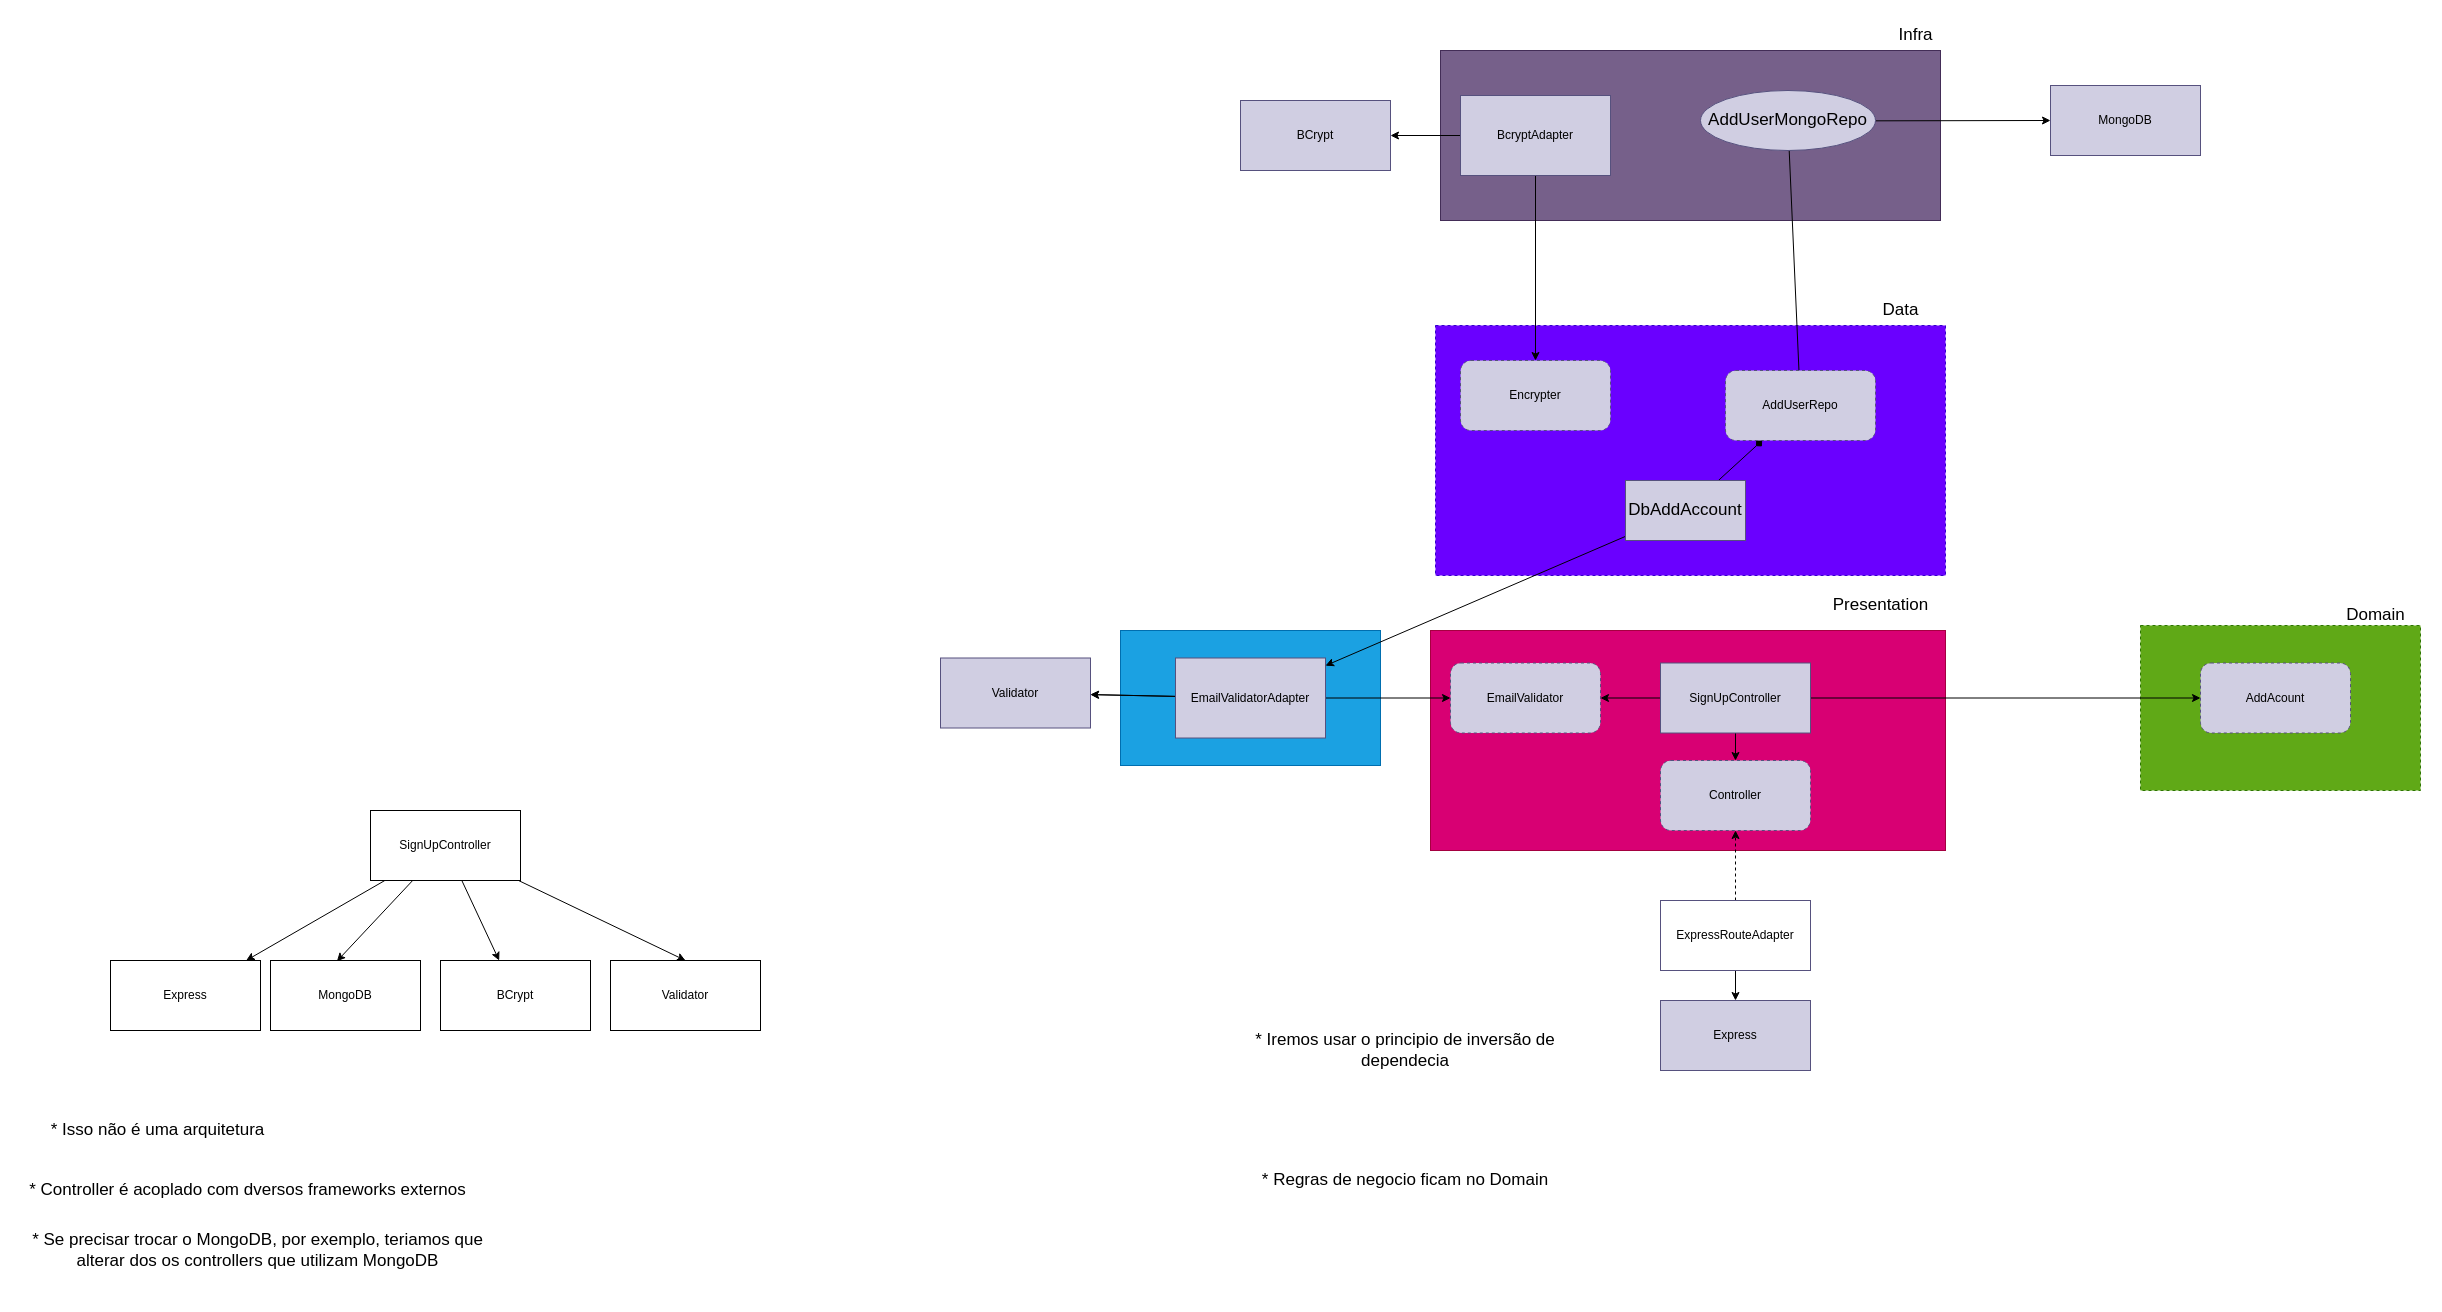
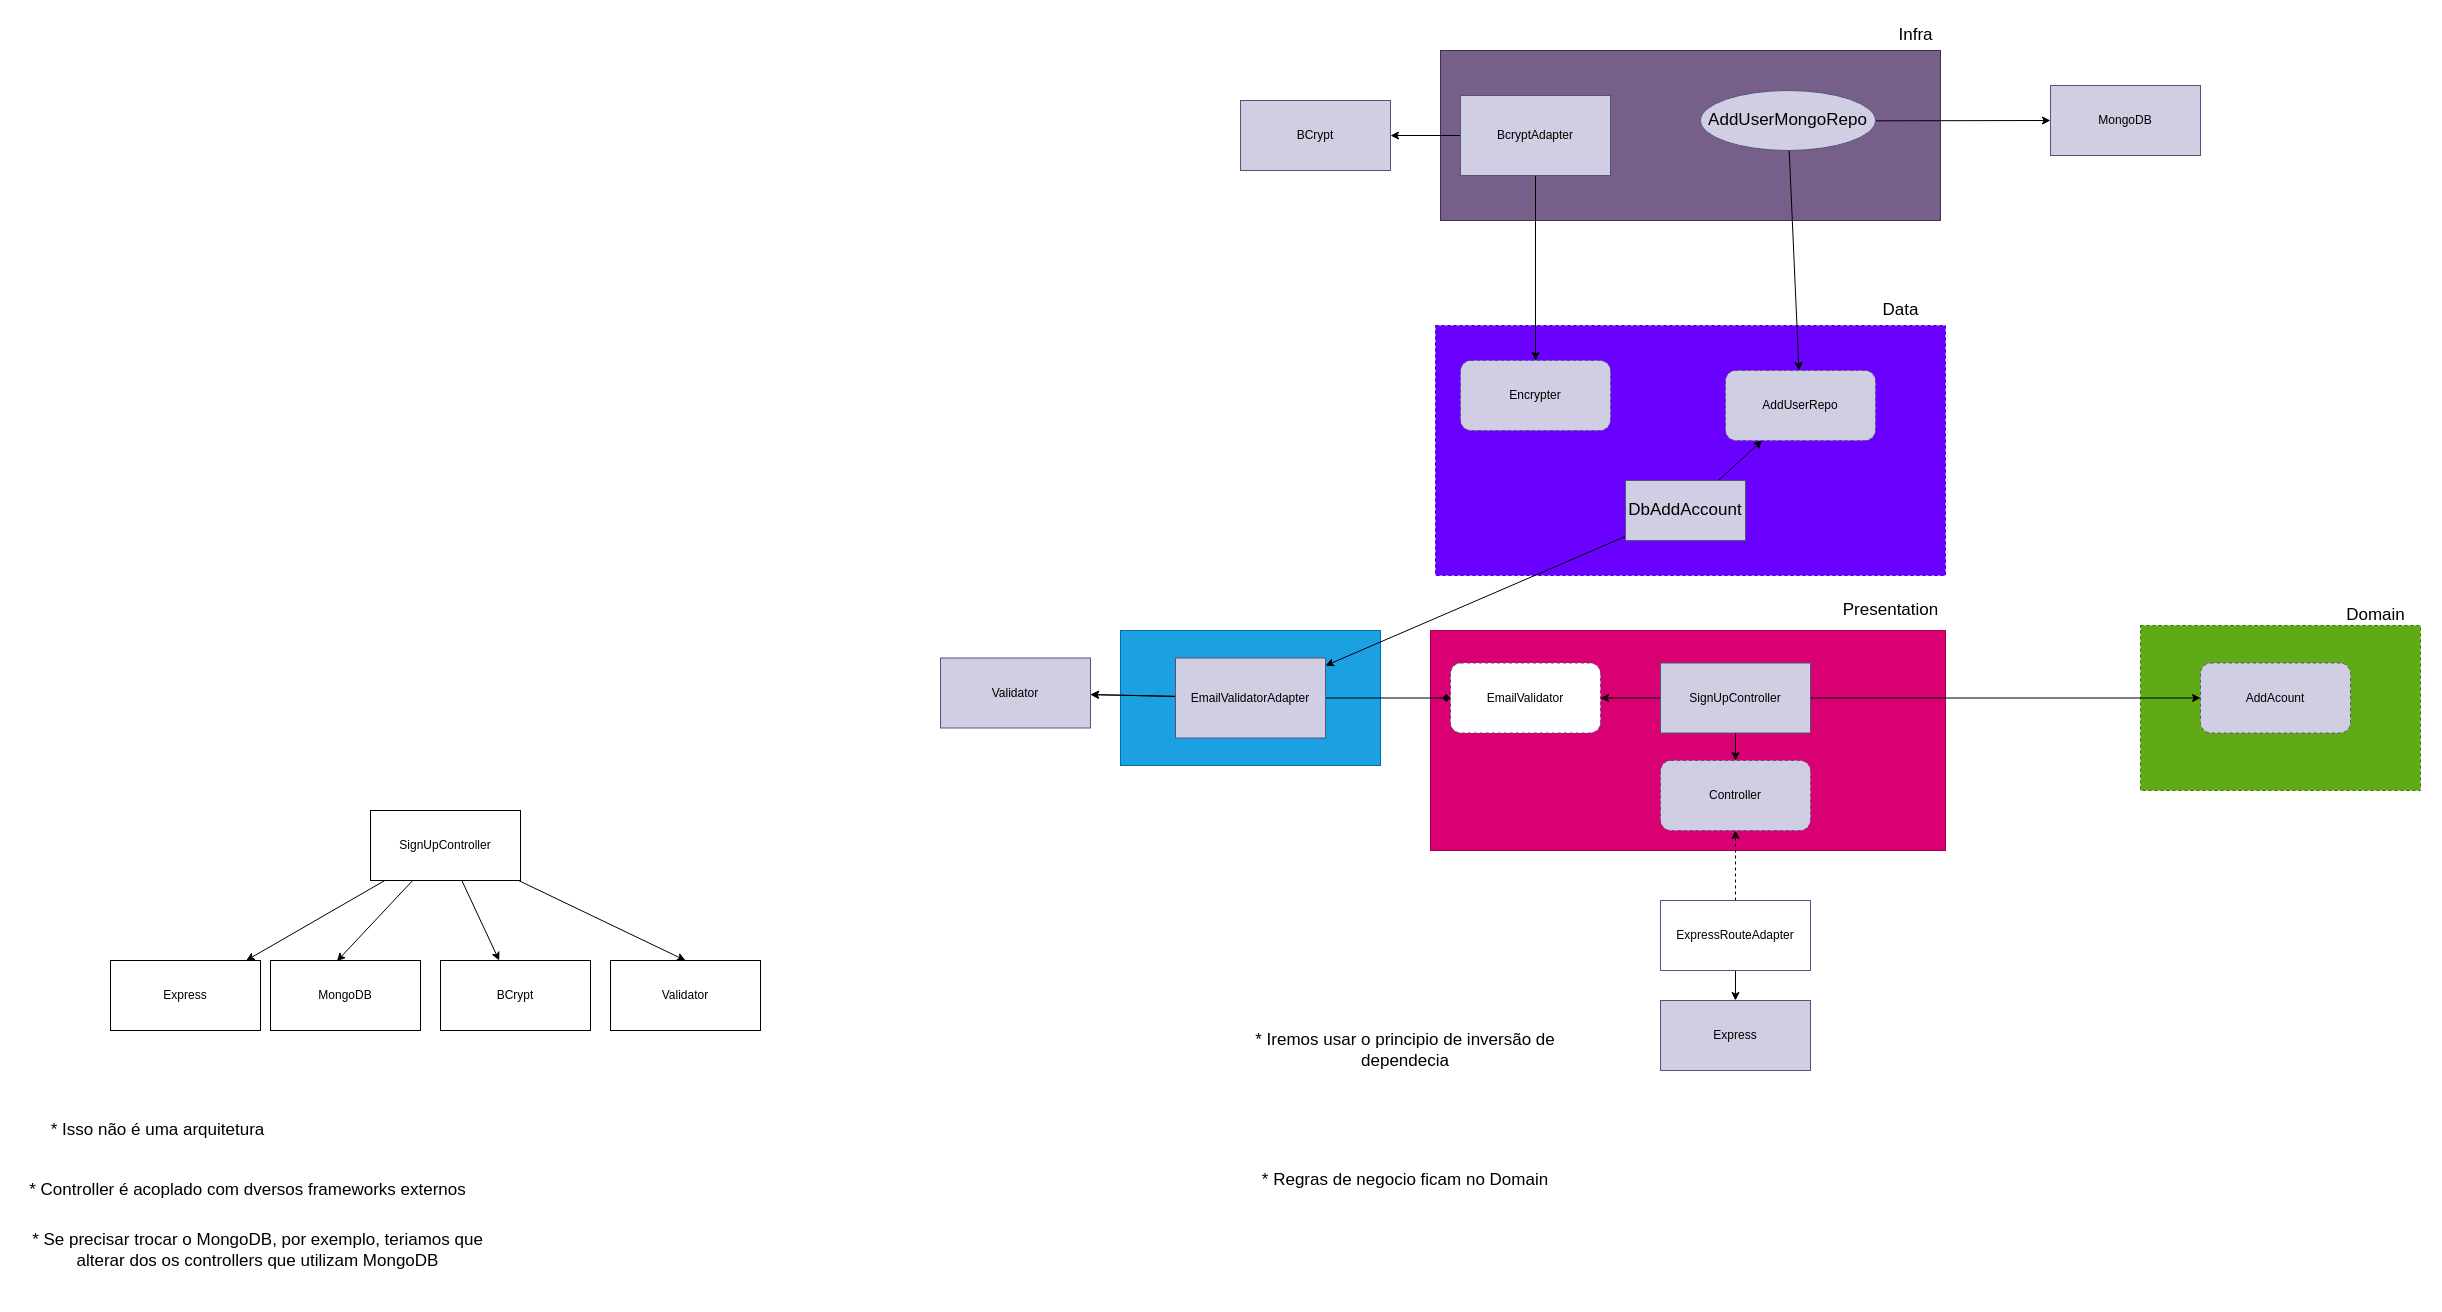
(1799, 366) -> (1799, 362)
(1756, 446) -> (1757, 445)
(1881, 606) -> (1891, 611)
(1442, 698) -> (1441, 698)
(1526, 698) -> (1526, 698)
